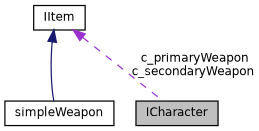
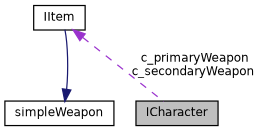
(51, 72) -> (68, 59)
